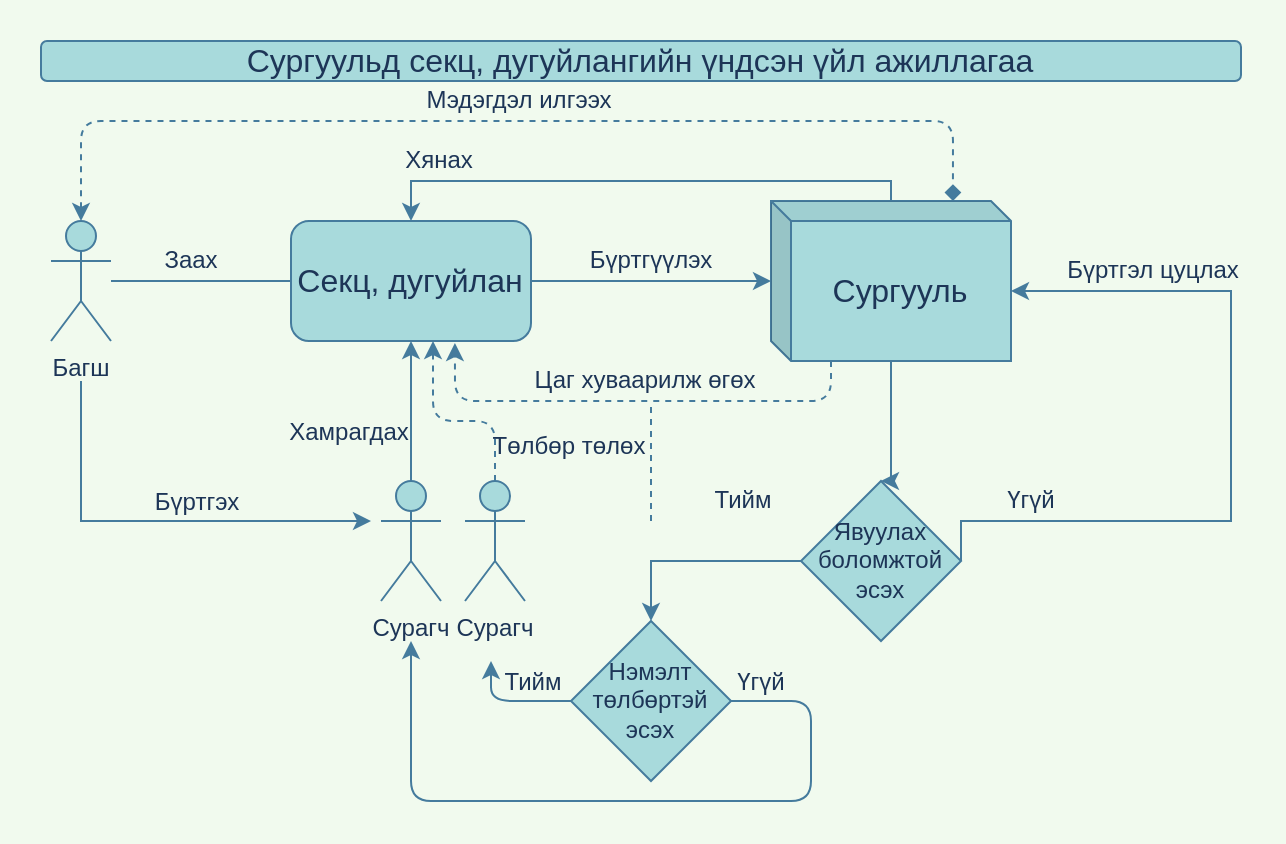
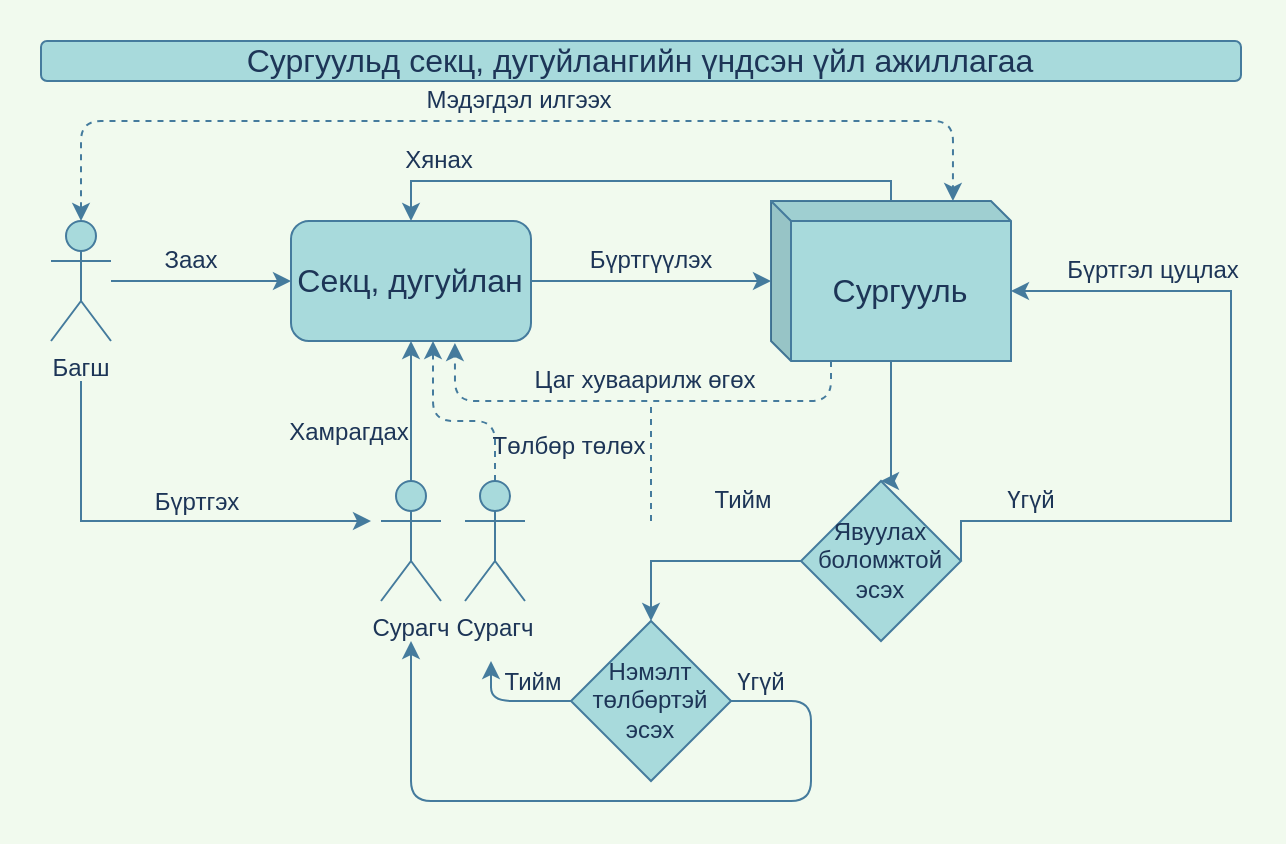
(953, 185) -> (953, 186)
(281, 281) -> (276, 281)
